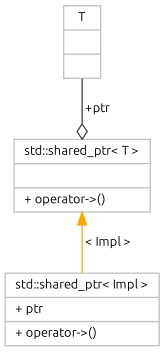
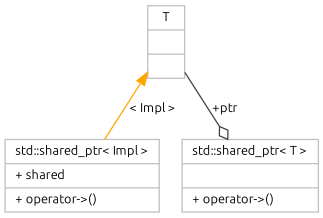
(82, 249) -> (122, 112)
(29, 309) -> (41, 175)
